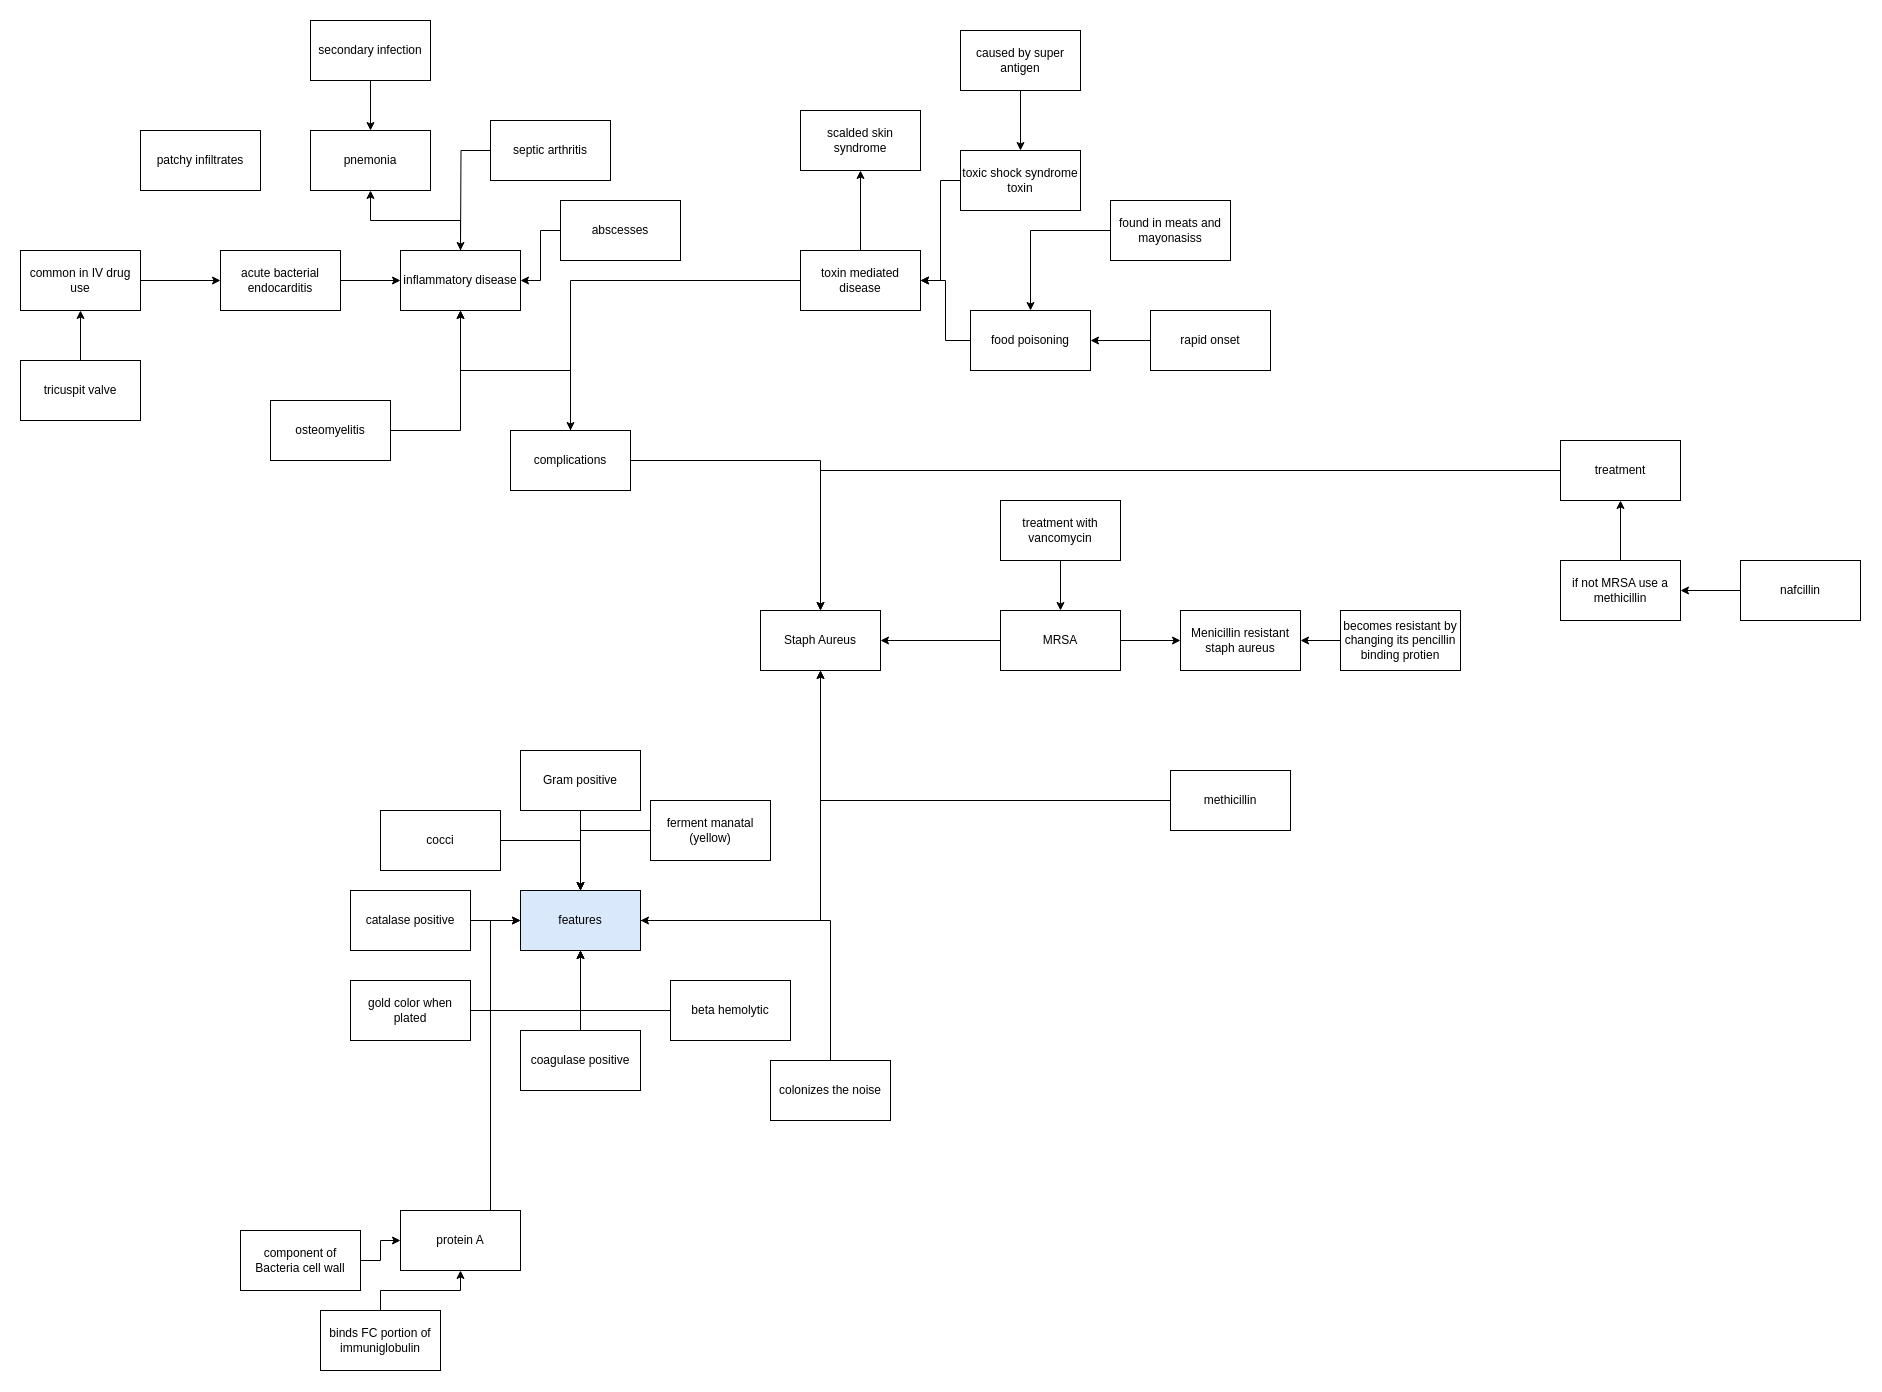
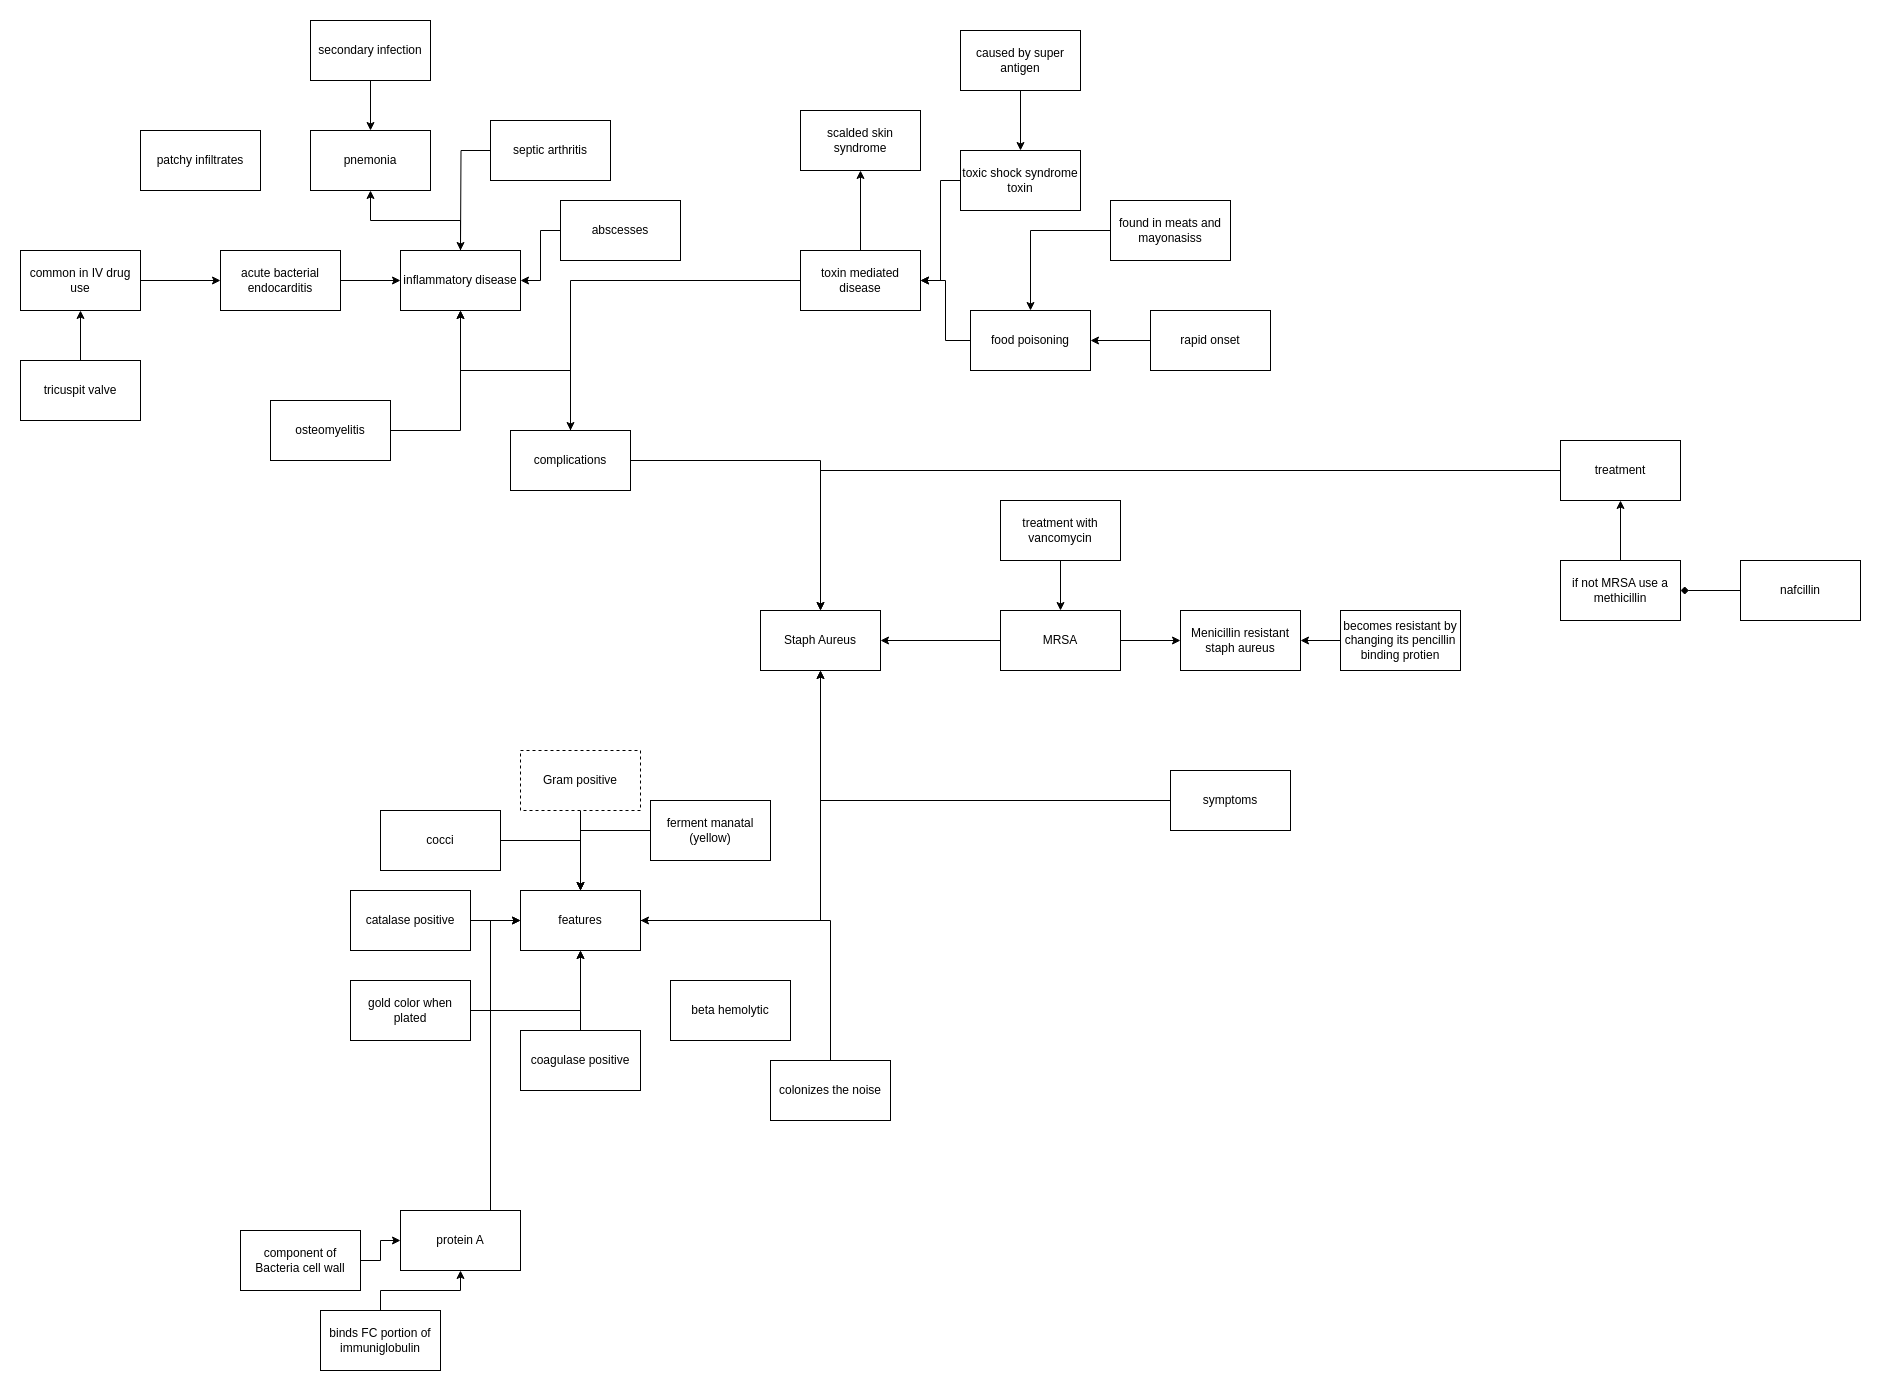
(1688, 591) -> (1689, 591)
(581, 781) -> (581, 781)
(1231, 801) -> (1231, 801)
(581, 921) -> (581, 921)
(627, 1011) -> none
